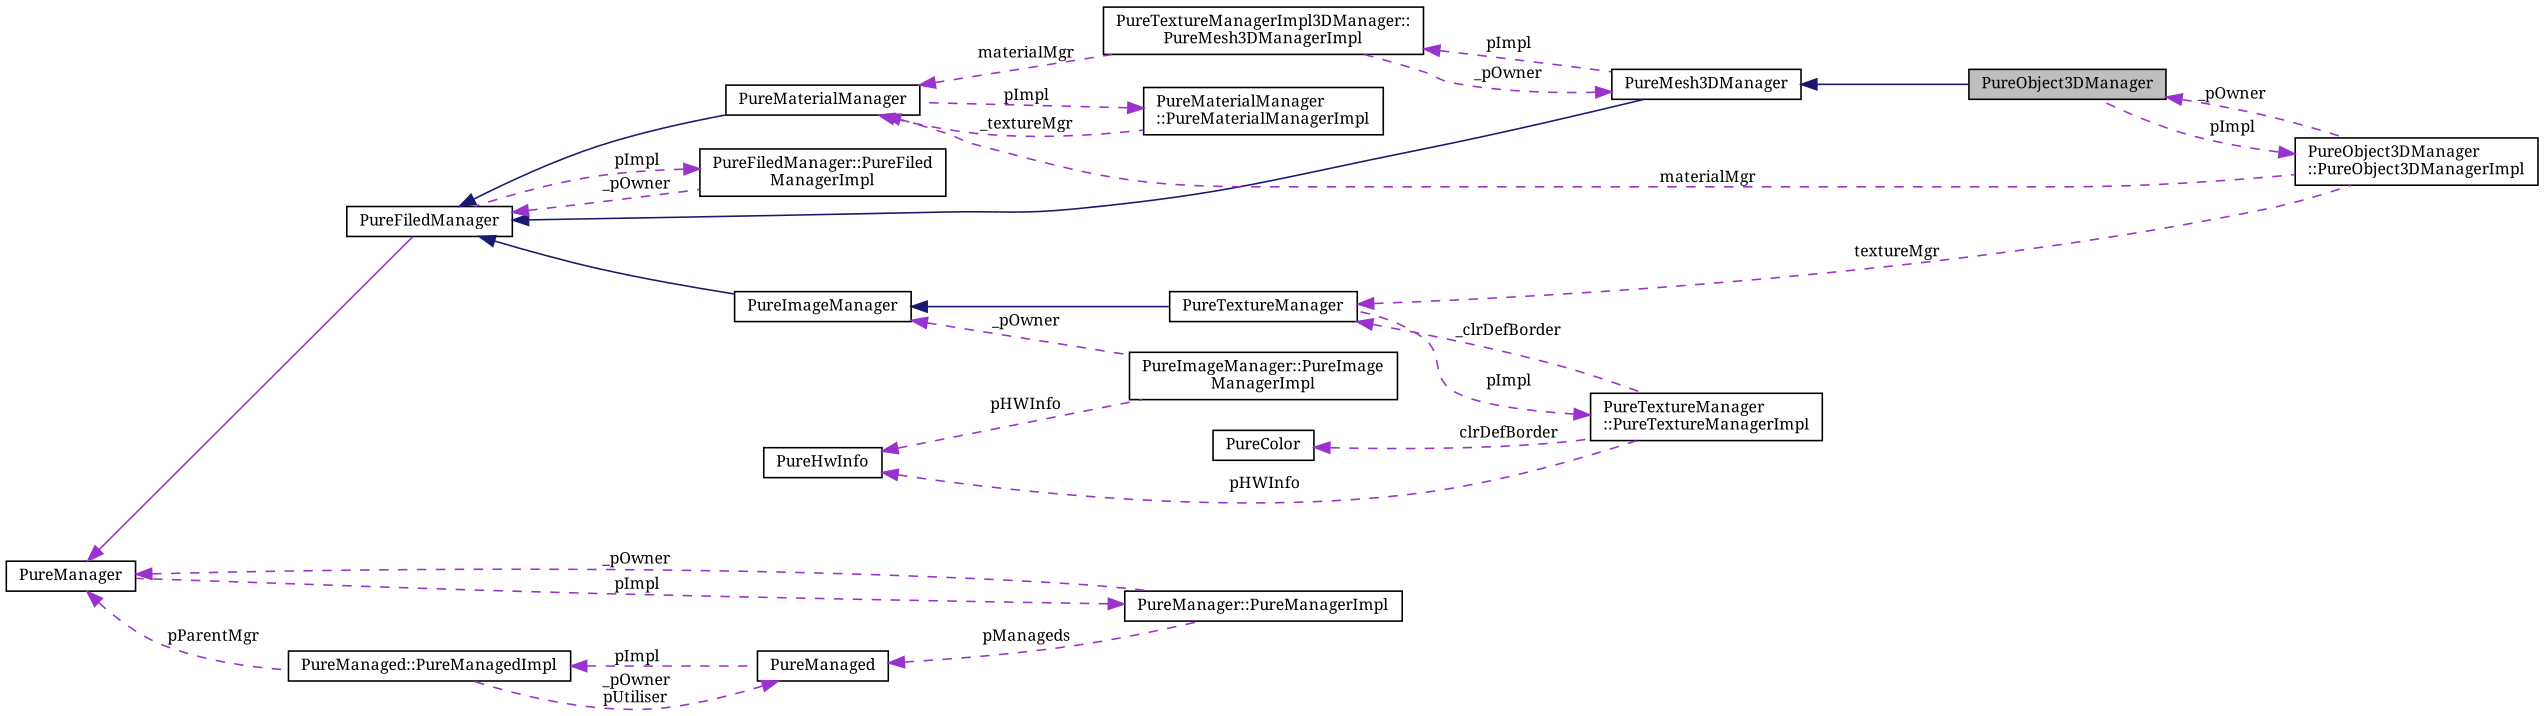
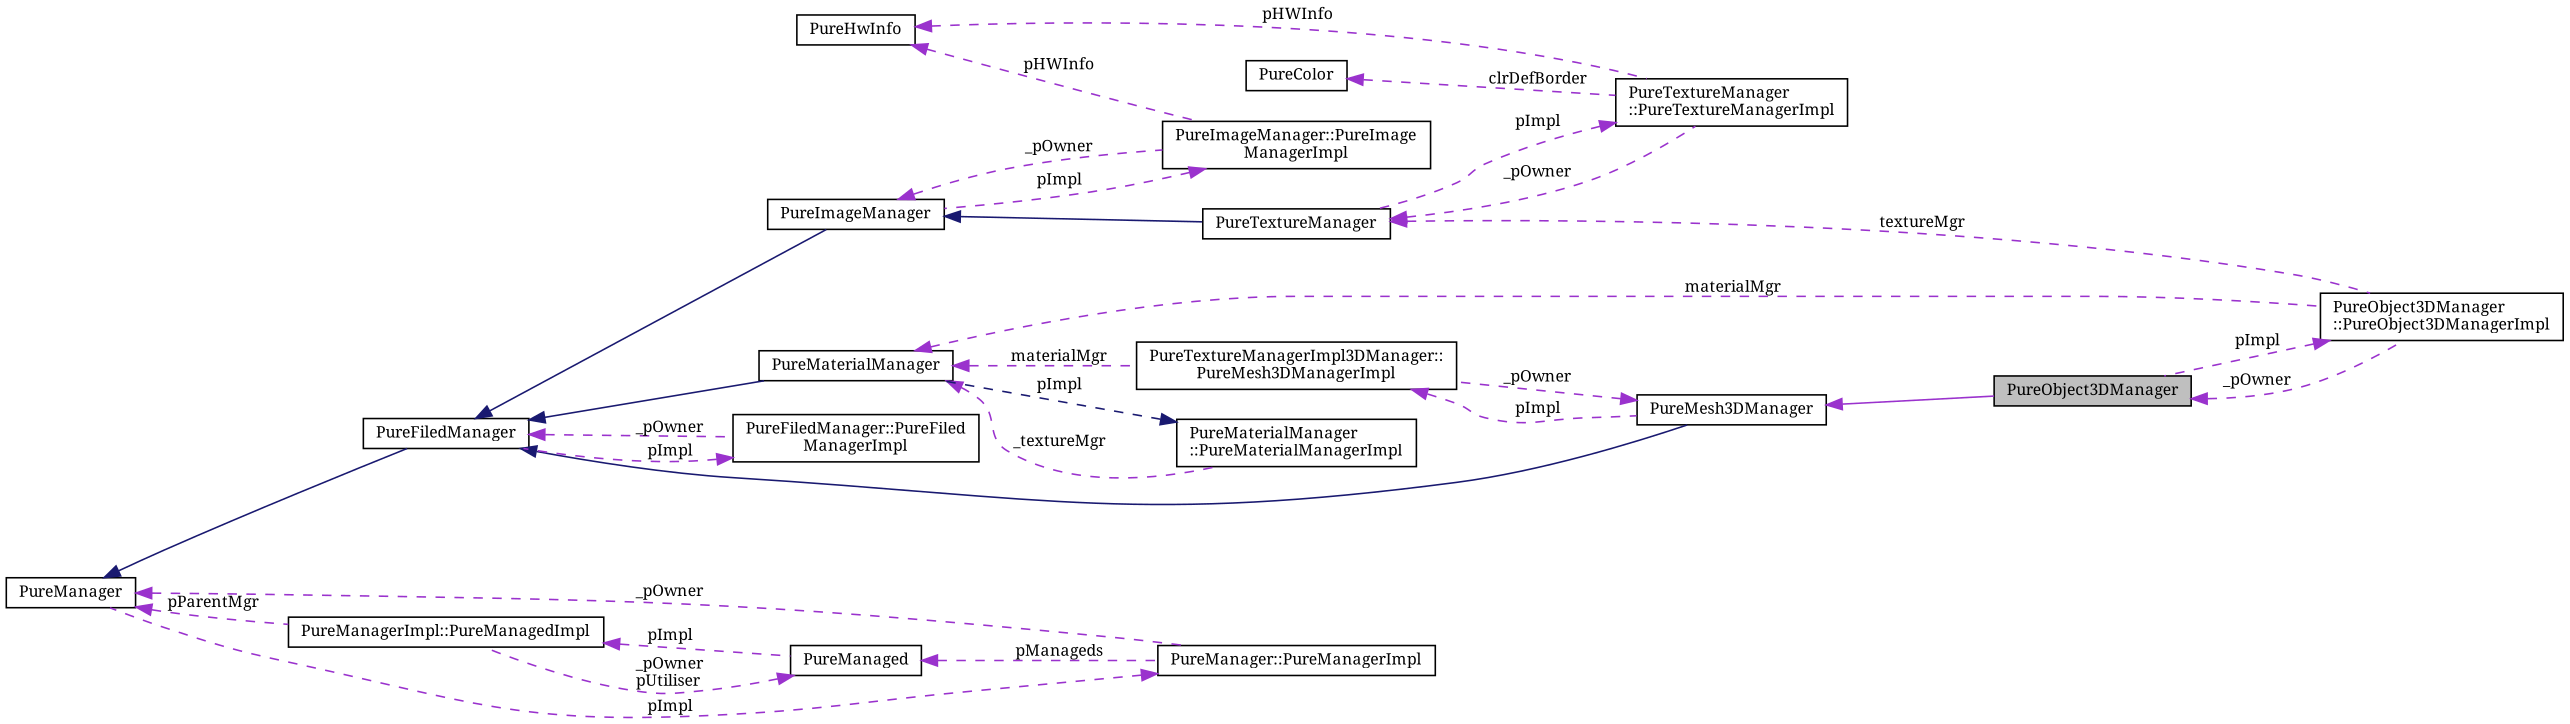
(1893, 84) -> (1918, 400)
(1024, 105) -> (1051, 400)
none -> (1068, 195)
(1507, 331) -> (1536, 173)
(256, 393) -> (262, 508)
(430, 666) -> (446, 632)
